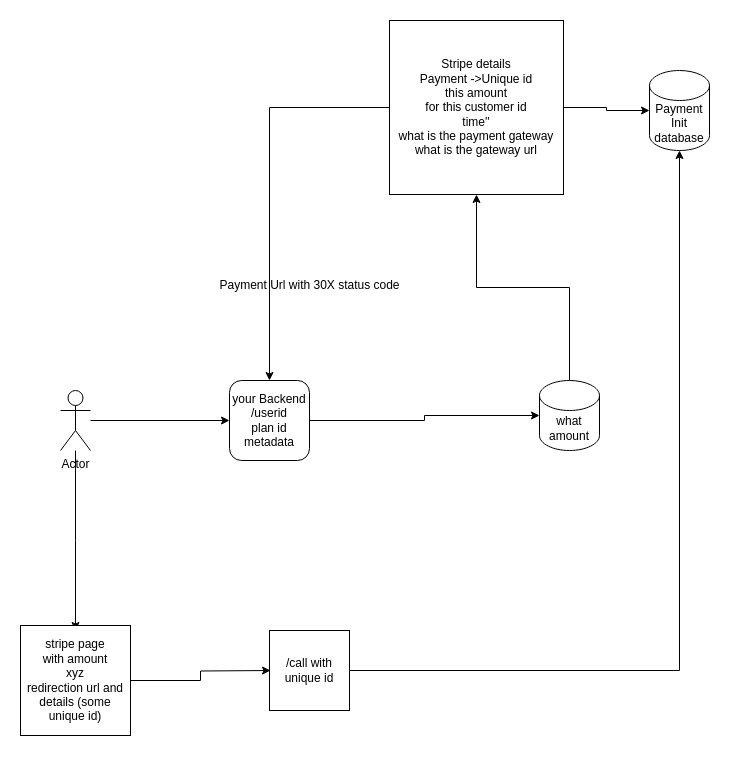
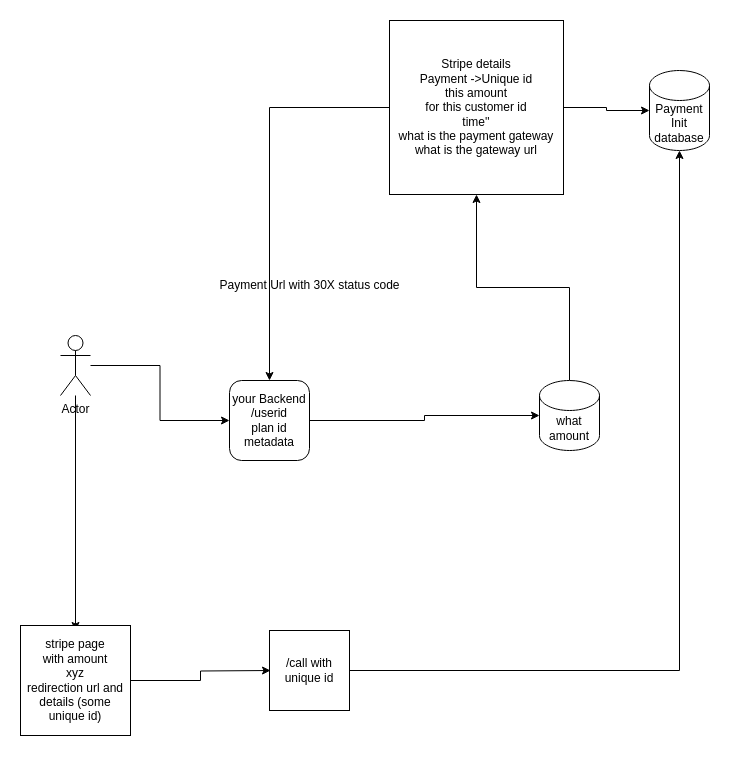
(76, 421) -> (76, 366)
